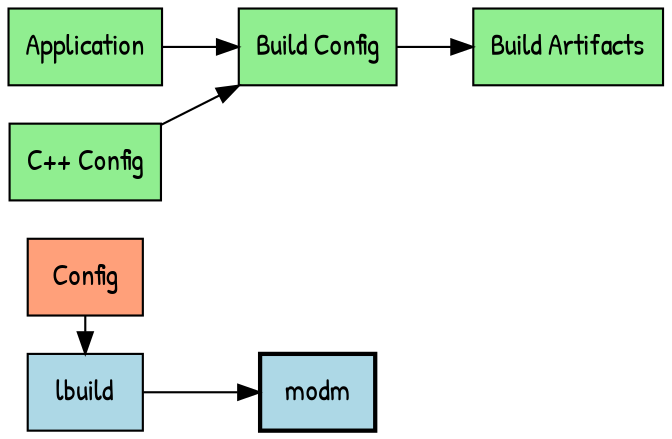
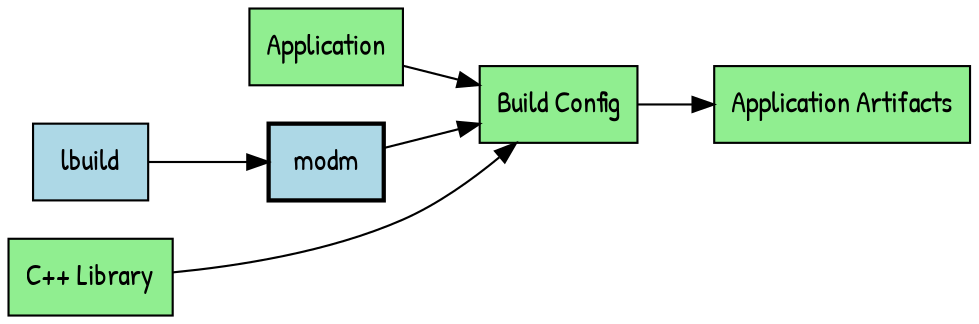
(568, 47) -> (842, 104)
none -> (421, 139)
(85, 162) -> (91, 277)
(85, 277) -> none
